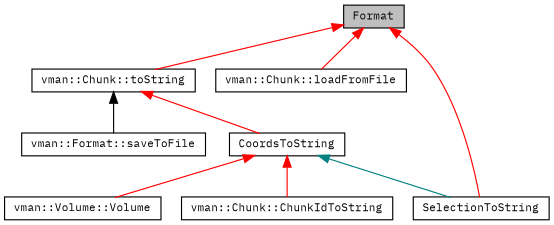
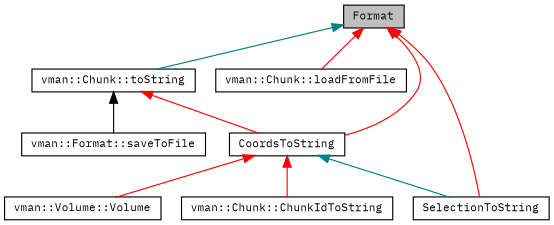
(244, 49) -> (244, 49)
none -> (410, 100)
